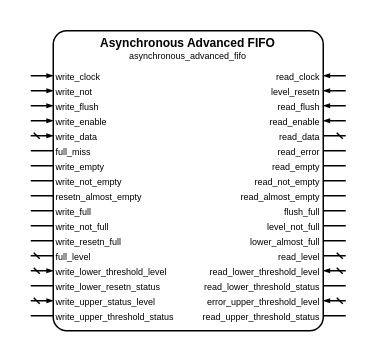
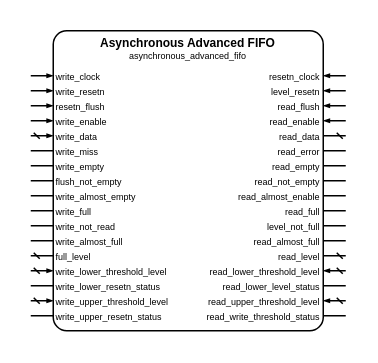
(296, 77) -> (291, 77)
(78, 92) -> (85, 92)
(82, 107) -> (85, 107)
(75, 152) -> (79, 152)
(93, 182) -> (93, 182)
(103, 197) -> (99, 197)
(279, 197) -> (277, 197)
(299, 212) -> (300, 212)
(88, 227) -> (90, 227)
(96, 242) -> (94, 242)
(282, 242) -> (283, 242)
(255, 287) -> (266, 287)
(113, 302) -> (120, 302)
(256, 302) -> (258, 302)
(124, 317) -> (118, 317)
(253, 317) -> (255, 317)
